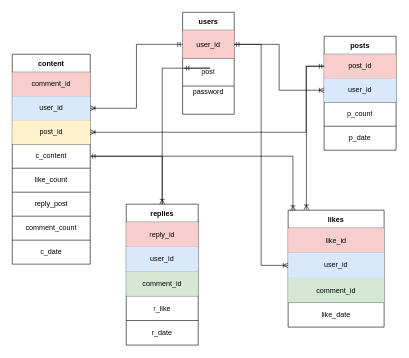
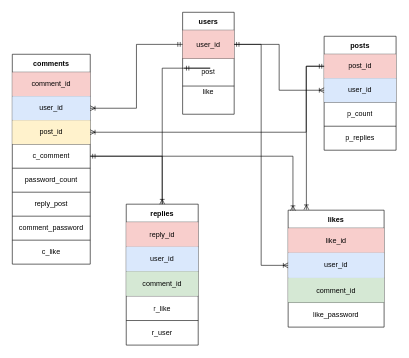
(51, 64) -> (51, 64)
(209, 101) -> (209, 101)
(360, 138) -> (360, 138)
(51, 156) -> (51, 156)
(51, 180) -> (51, 180)
(51, 228) -> (51, 228)
(51, 252) -> (51, 252)
(336, 315) -> (336, 315)
(162, 333) -> (162, 333)
